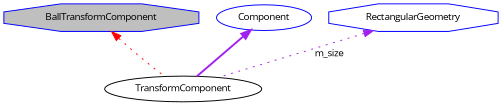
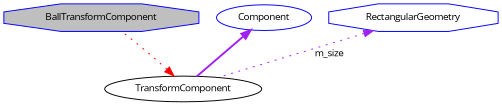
(141, 58) -> (145, 50)
